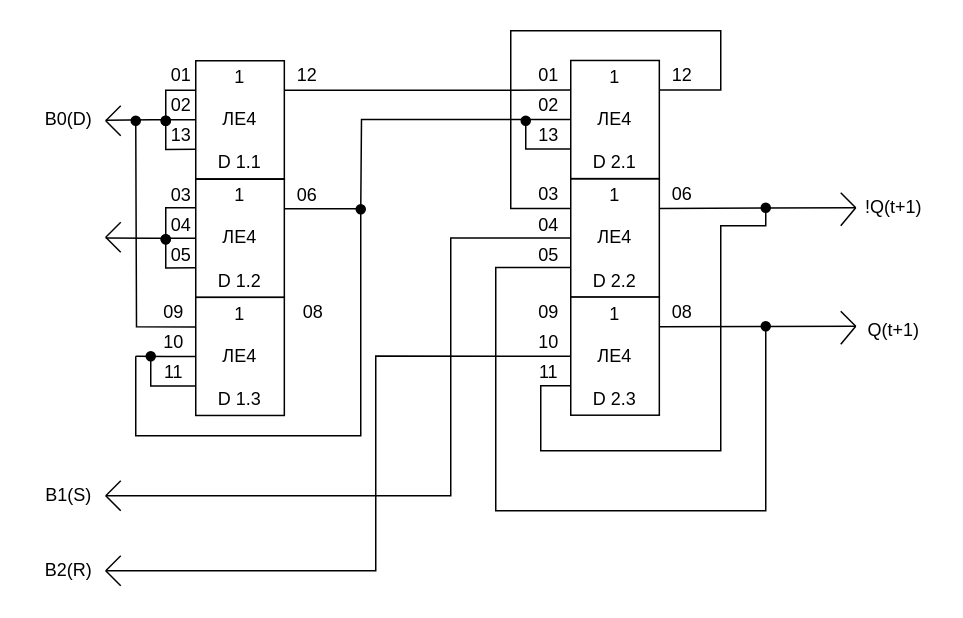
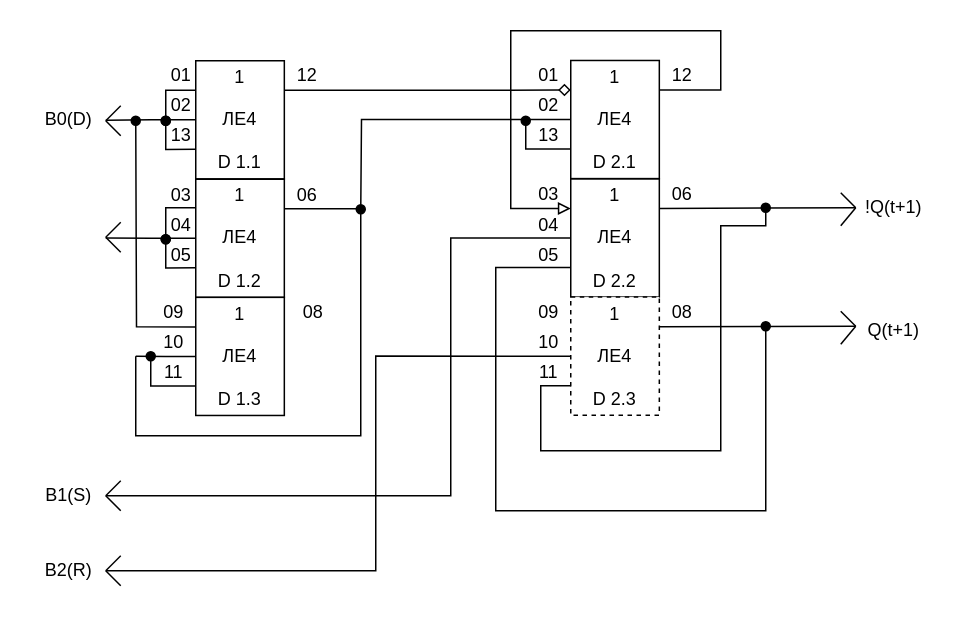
(564, 90) -> (558, 90)
(562, 209) -> (557, 209)
(615, 356) -> (615, 356)
